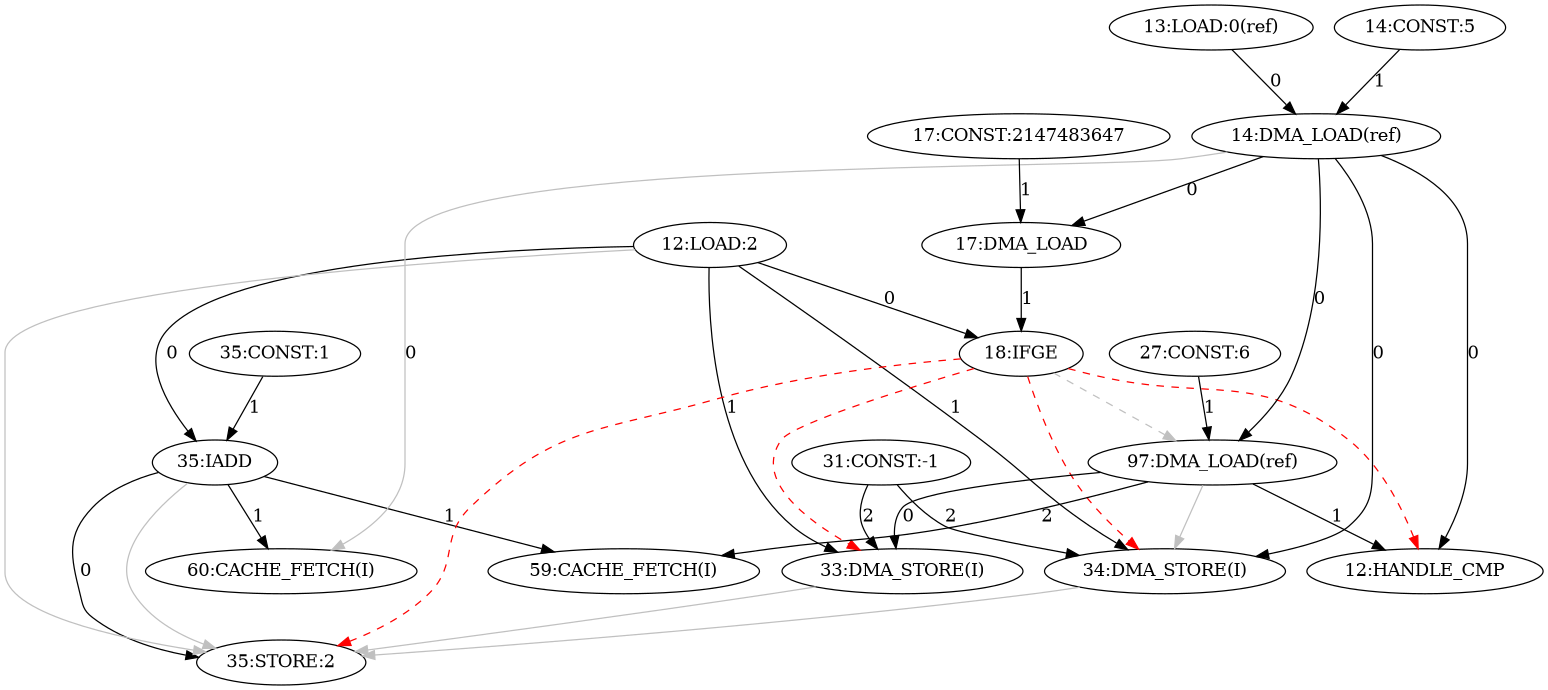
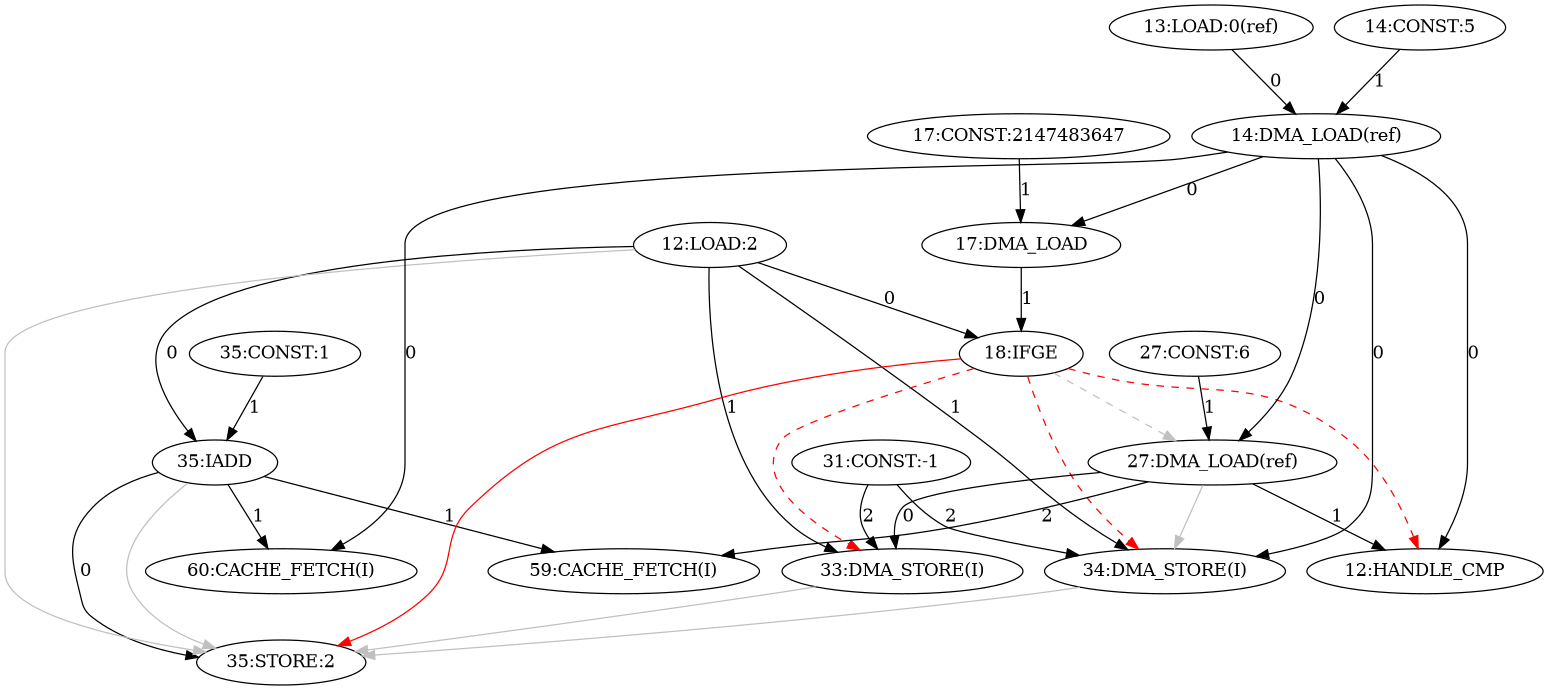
(646, 181) -> (646, 181)
(612, 425) -> (612, 425)
(1212, 462) -> (1212, 462)
